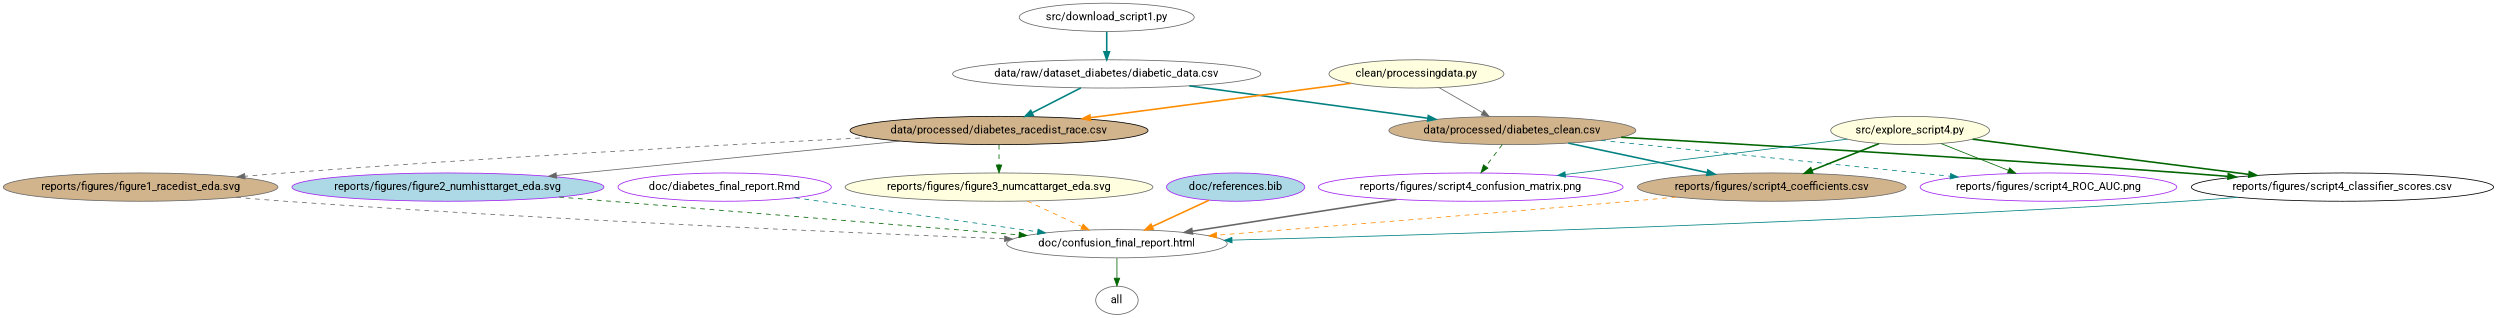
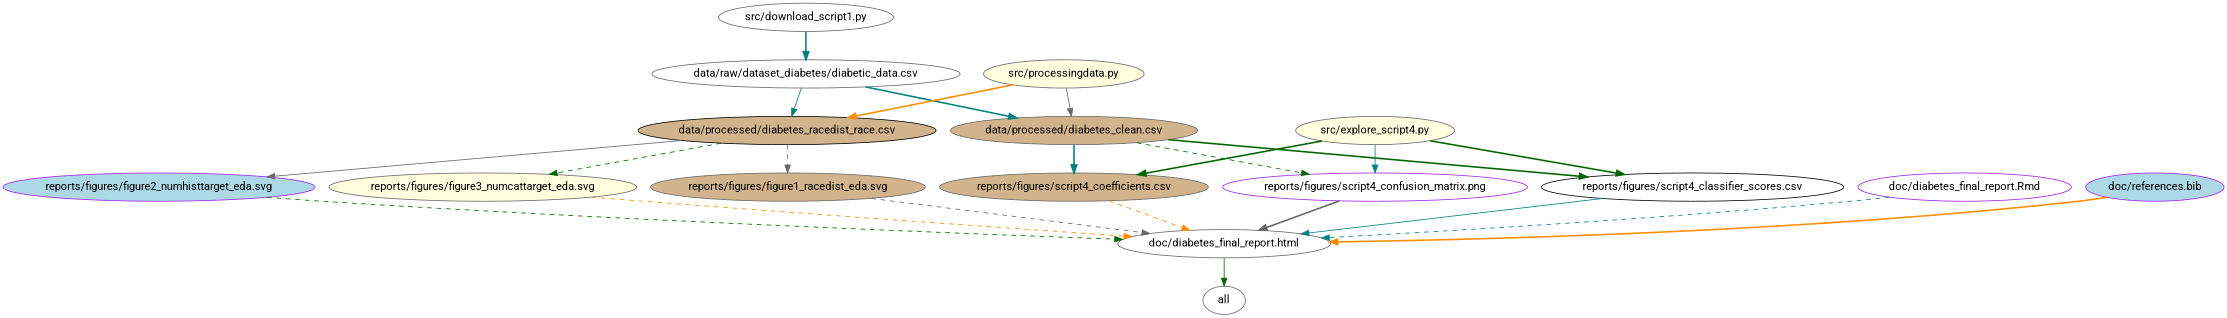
(1416, 74) -> (1064, 74)
(1056, 100) -> (798, 98)
(2048, 187) -> none
(1117, 244) -> (1224, 244)
